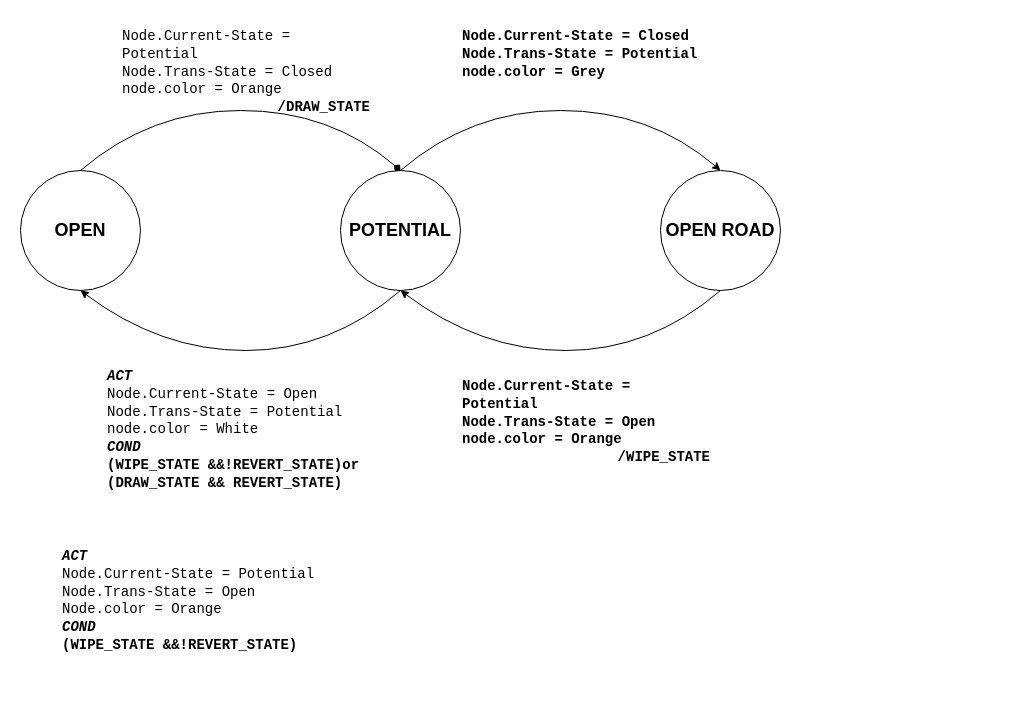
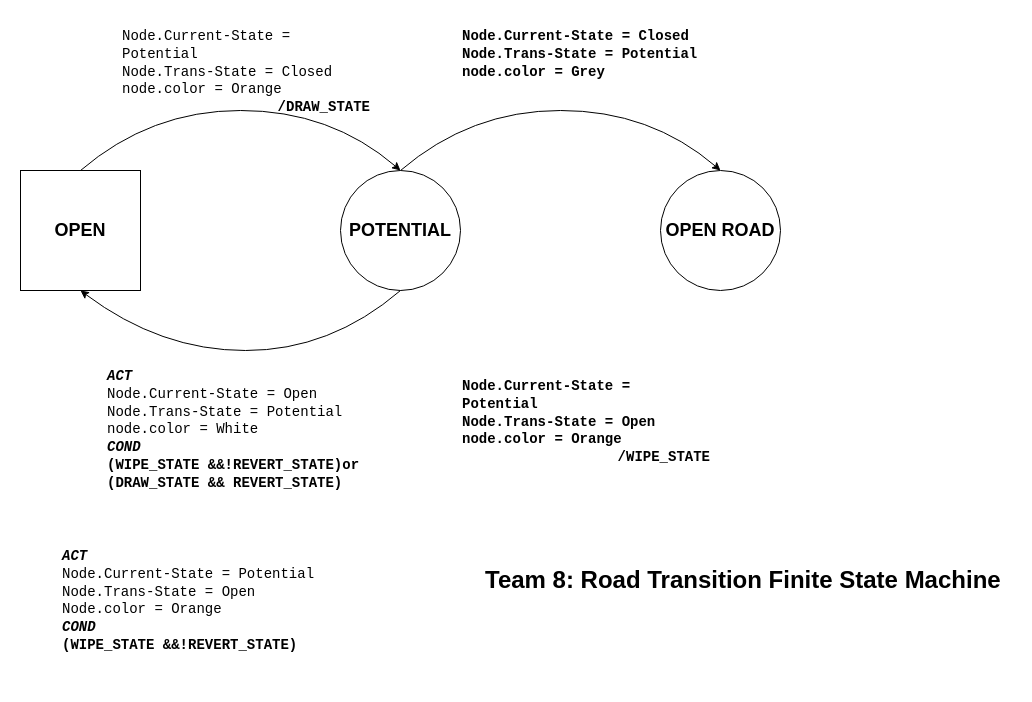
(394, 165) -> (395, 166)
(81, 231) -> (81, 231)
(564, 350) -> none
none -> (746, 576)
